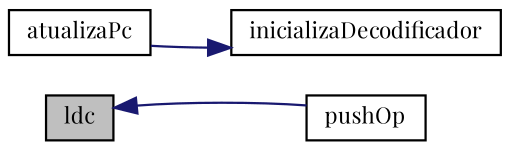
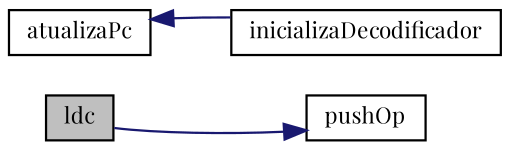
(179, 47) -> (202, 18)
(222, 103) -> (199, 133)
